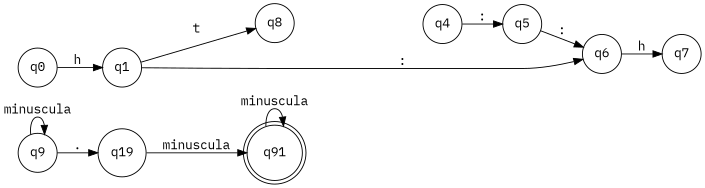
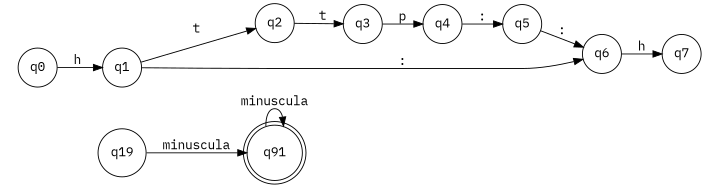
(275, 23) -> (275, 23)
none -> (363, 24)
(38, 153) -> none
